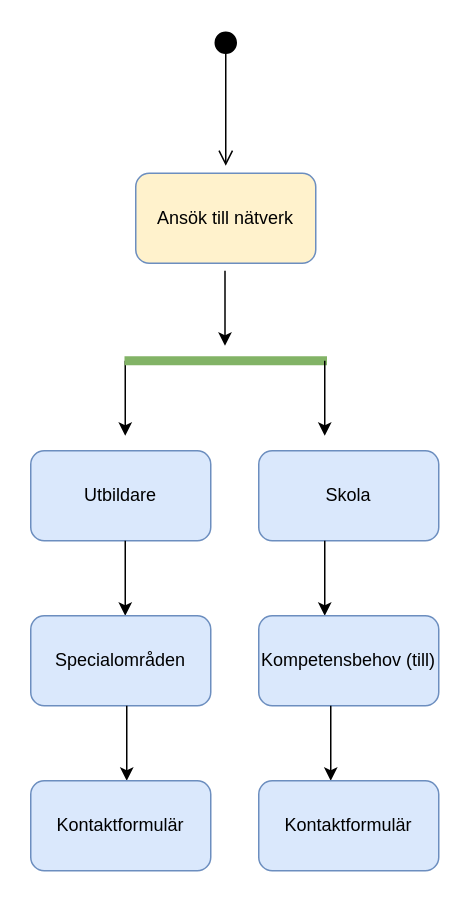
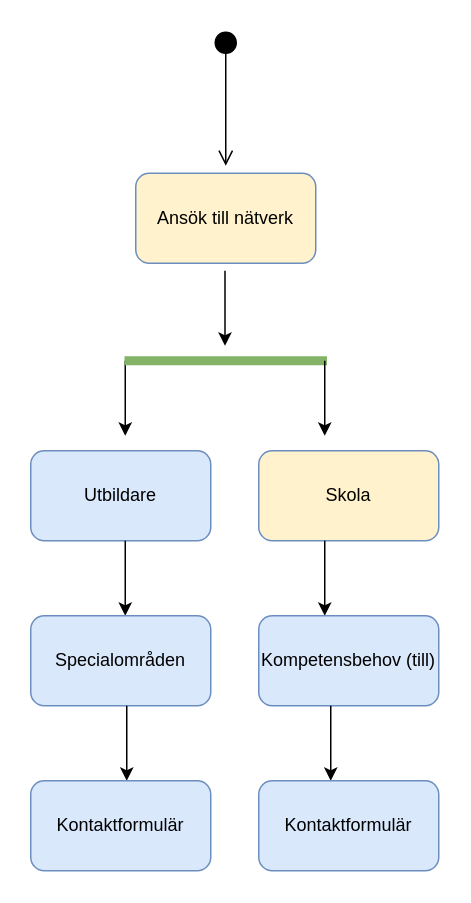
(349, 496) -> (349, 496)
